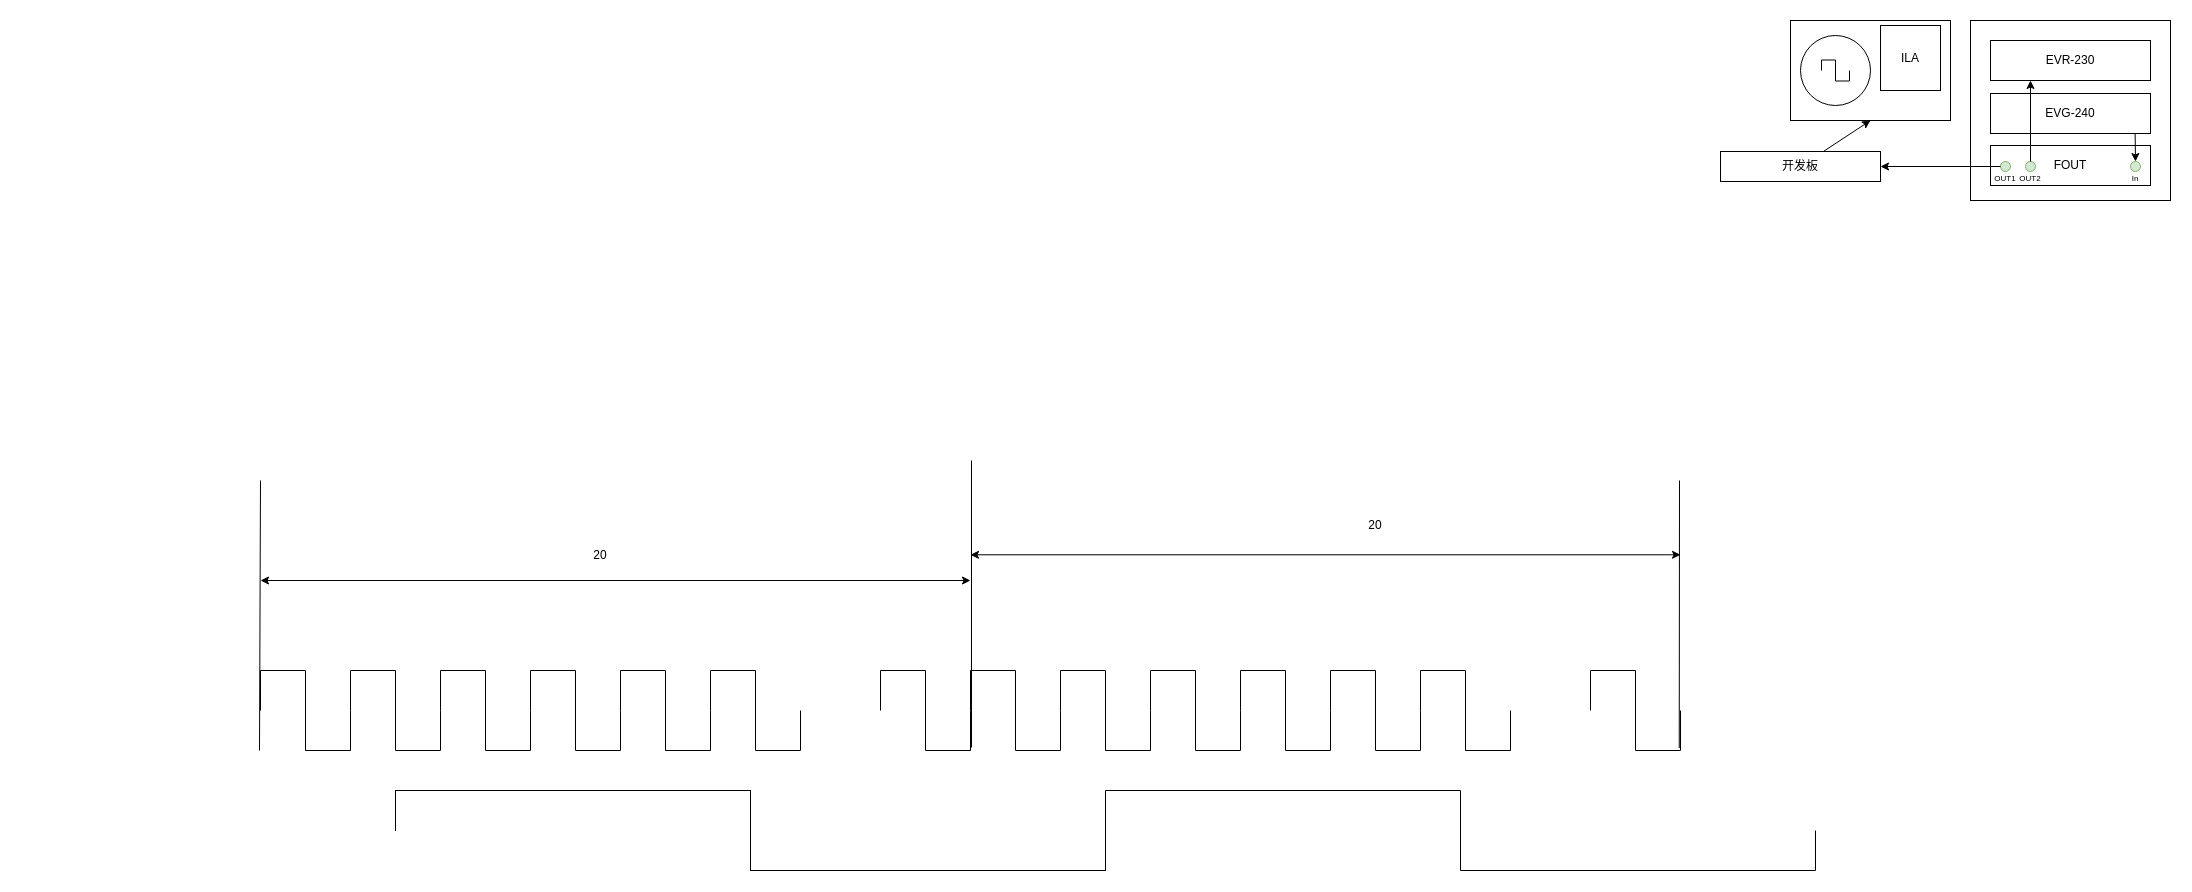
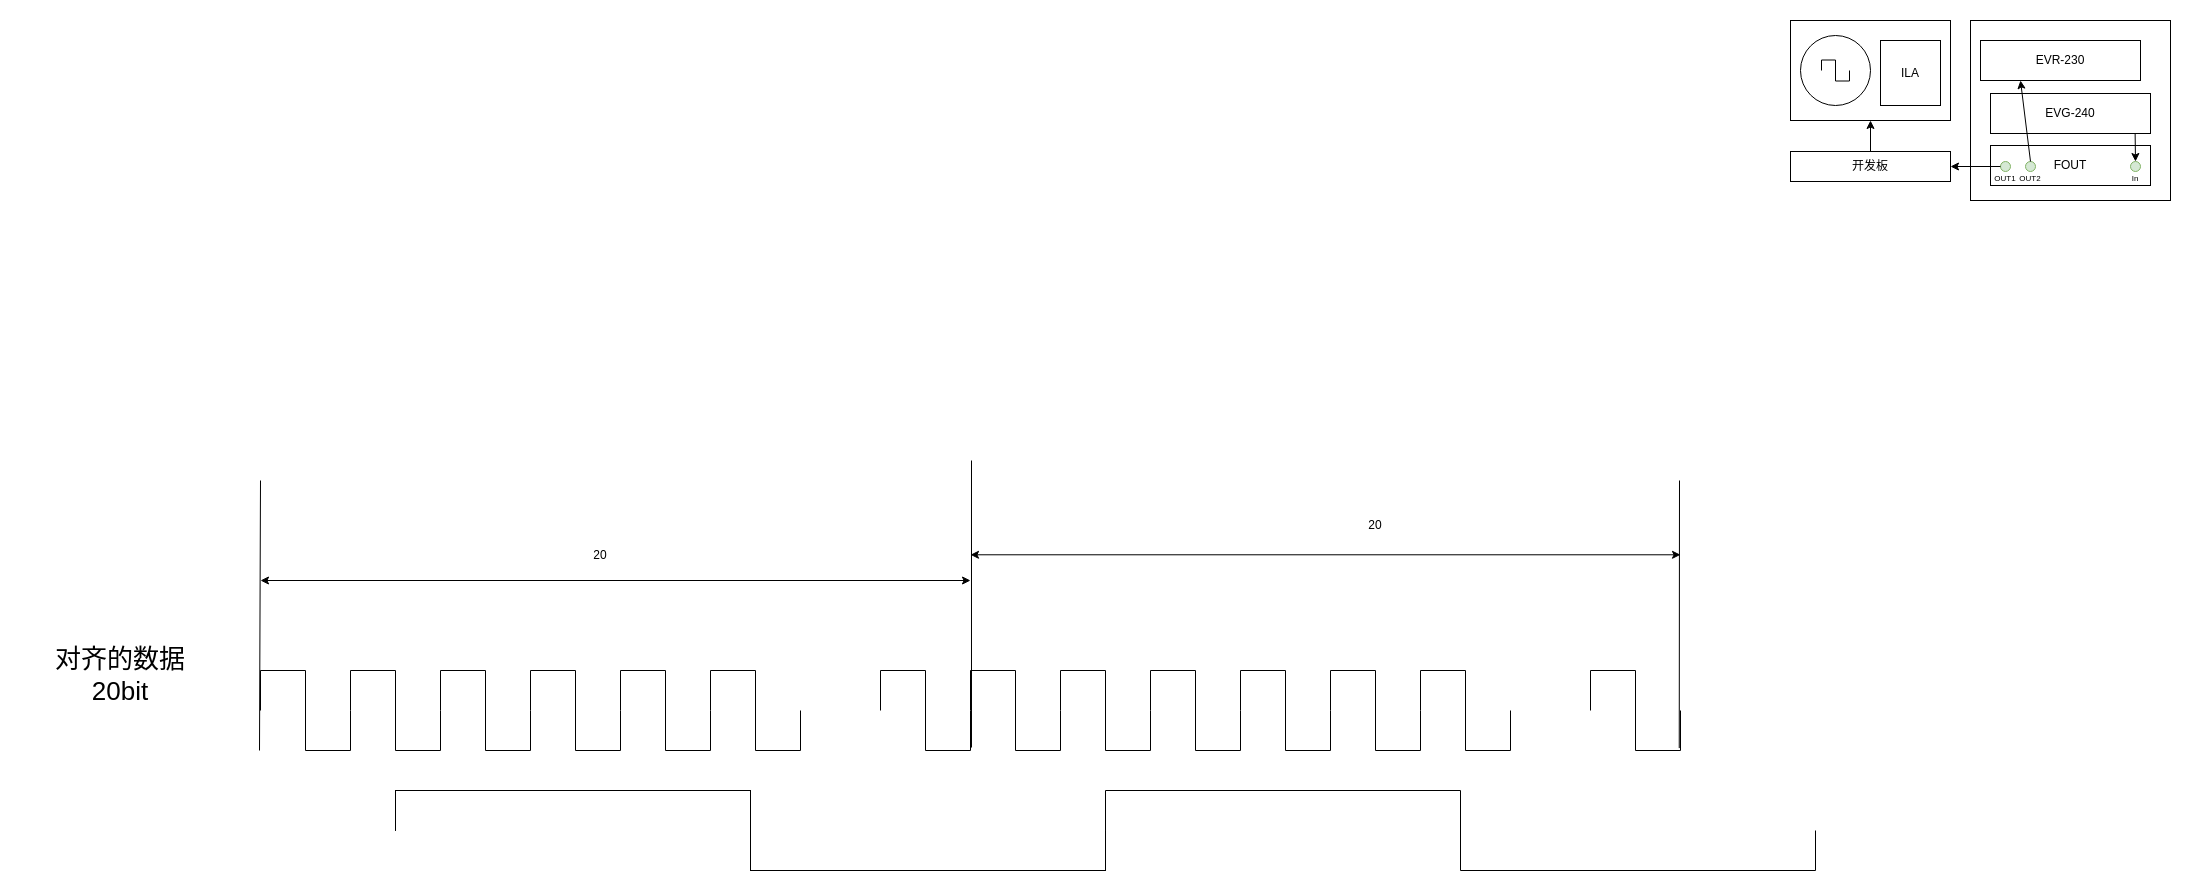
(1911, 58) -> (1911, 73)
(2071, 61) -> (2061, 61)
(1801, 167) -> (1871, 167)
none -> (121, 676)
